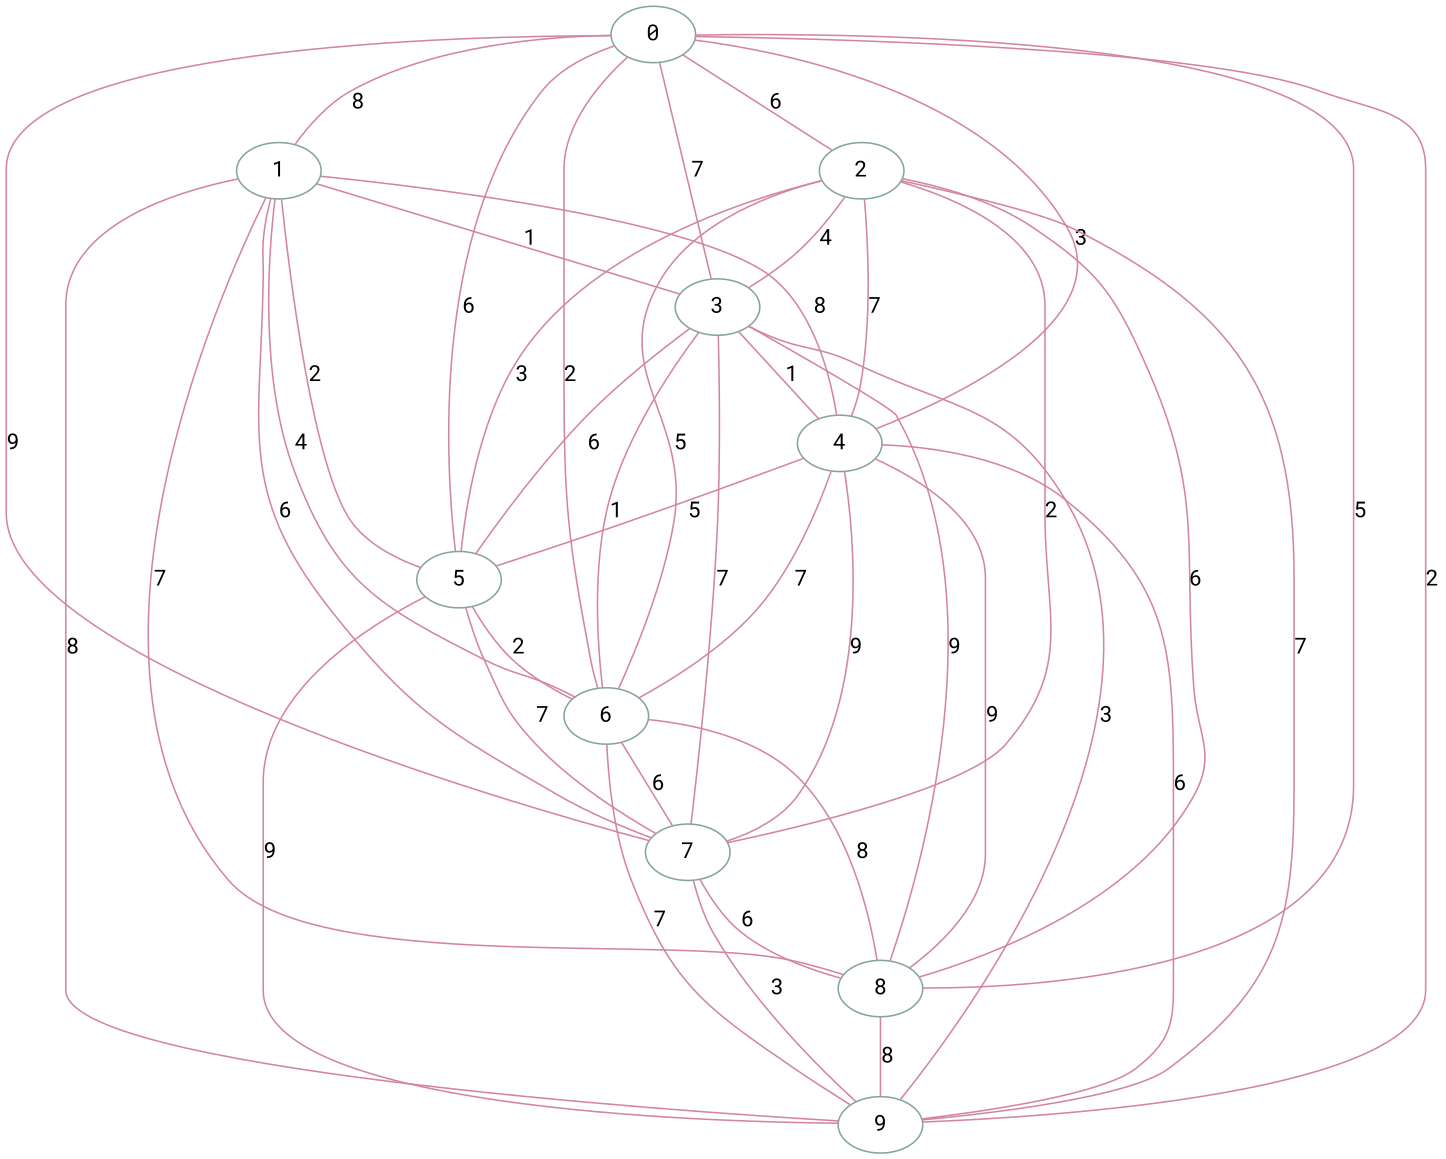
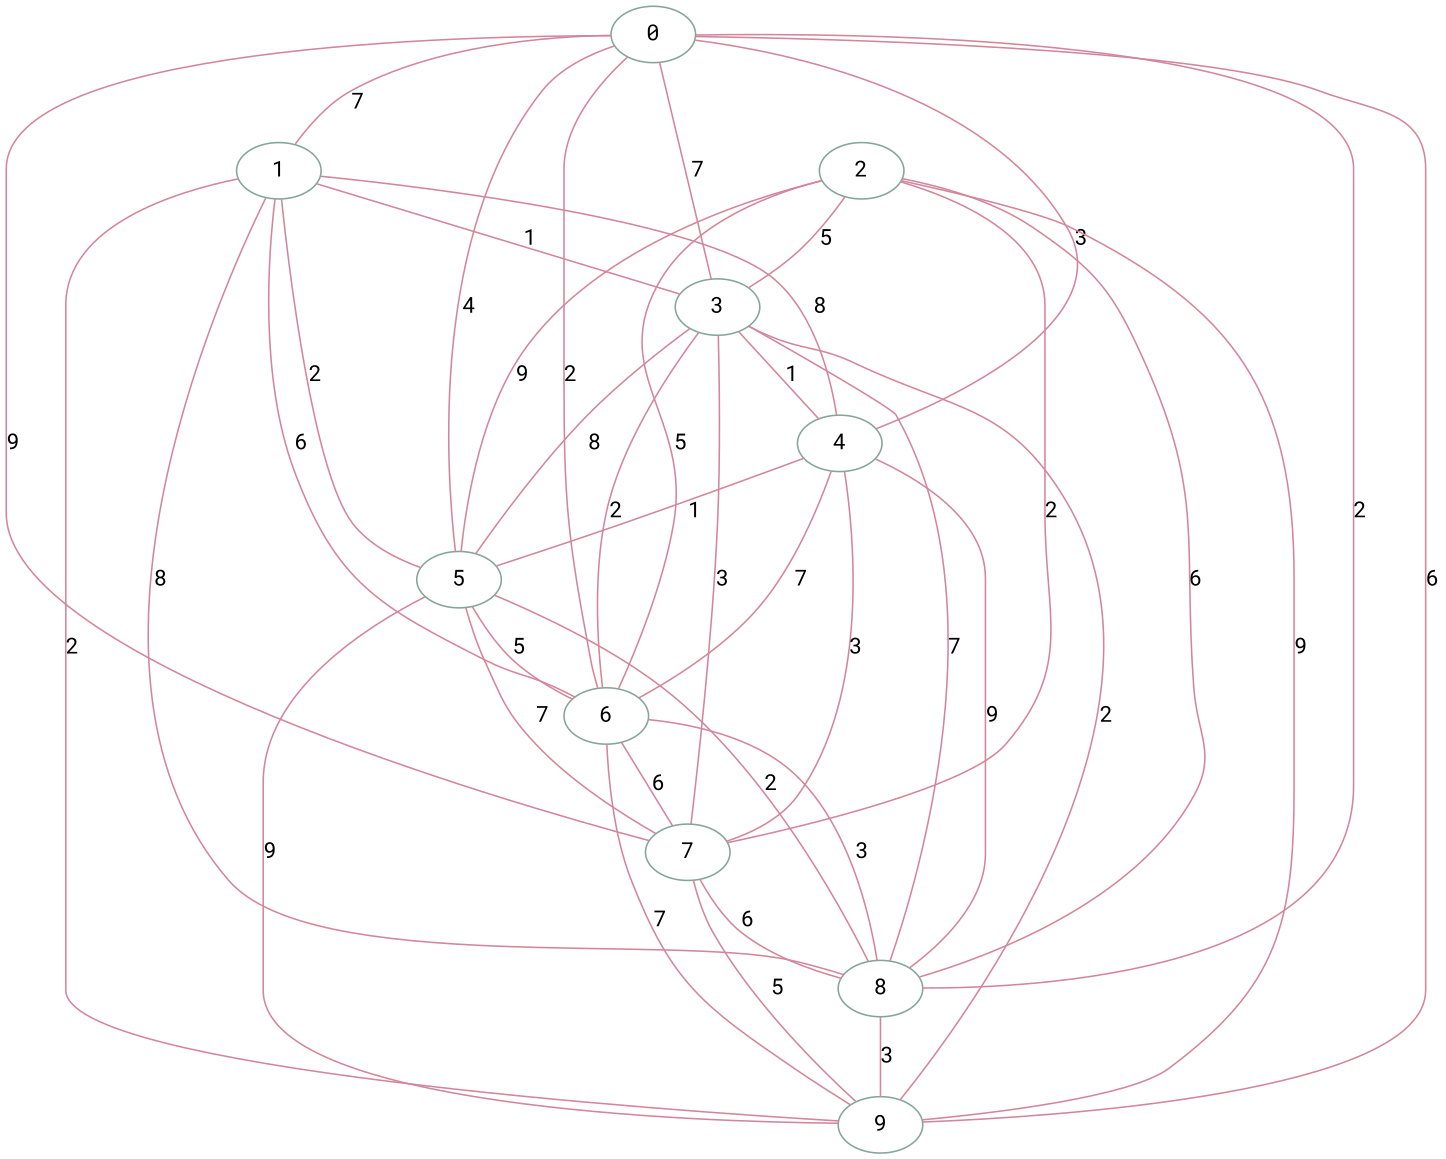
(757, 102) -> none
(358, 103) -> (358, 103)
(826, 239) -> (826, 239)
(469, 307) -> (469, 307)
(868, 308) -> none
(522, 375) -> (522, 375)
(302, 443) -> (302, 443)
(595, 443) -> (595, 443)
(616, 512) -> (616, 512)
(695, 512) -> (695, 512)
(1361, 512) -> (1361, 512)
(161, 580) -> (161, 580)
(723, 580) -> (723, 580)
(1433, 580) -> (1433, 580)
(322, 597) -> none
(73, 648) -> (73, 648)
(519, 648) -> (519, 648)
(856, 648) -> (856, 648)
(955, 648) -> (955, 648)
(1301, 648) -> (1301, 648)
(1107, 716) -> (1107, 716)
none -> (728, 749)
(1173, 787) -> none
(862, 852) -> (862, 852)
(778, 989) -> (778, 989)
(888, 1057) -> (888, 1057)
